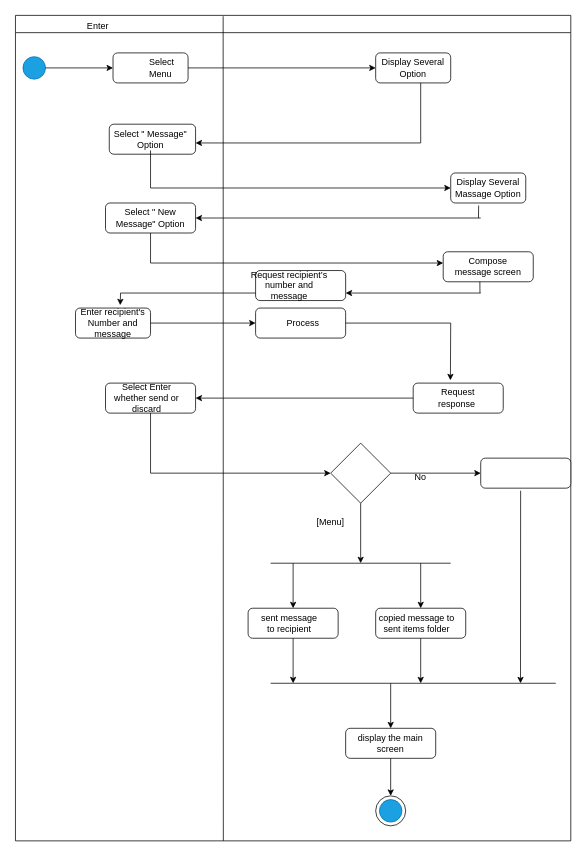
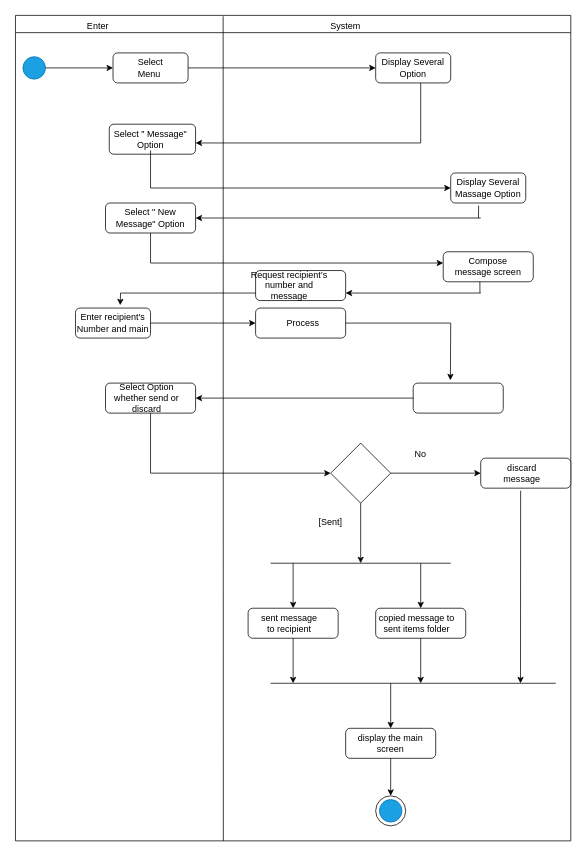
none -> (345, 27)
(162, 68) -> (150, 68)
(113, 323) -> (113, 323)
(147, 398) -> (147, 398)
(458, 398) -> none
none -> (522, 473)
(420, 477) -> (420, 454)
(330, 522) -> (330, 522)
